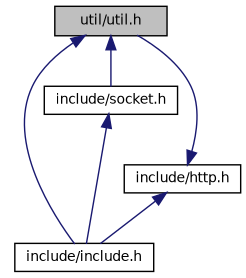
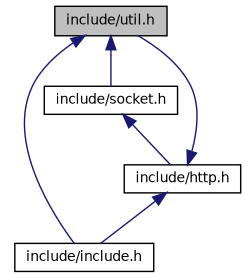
(111, 21) -> (111, 21)
(96, 186) -> (152, 145)
